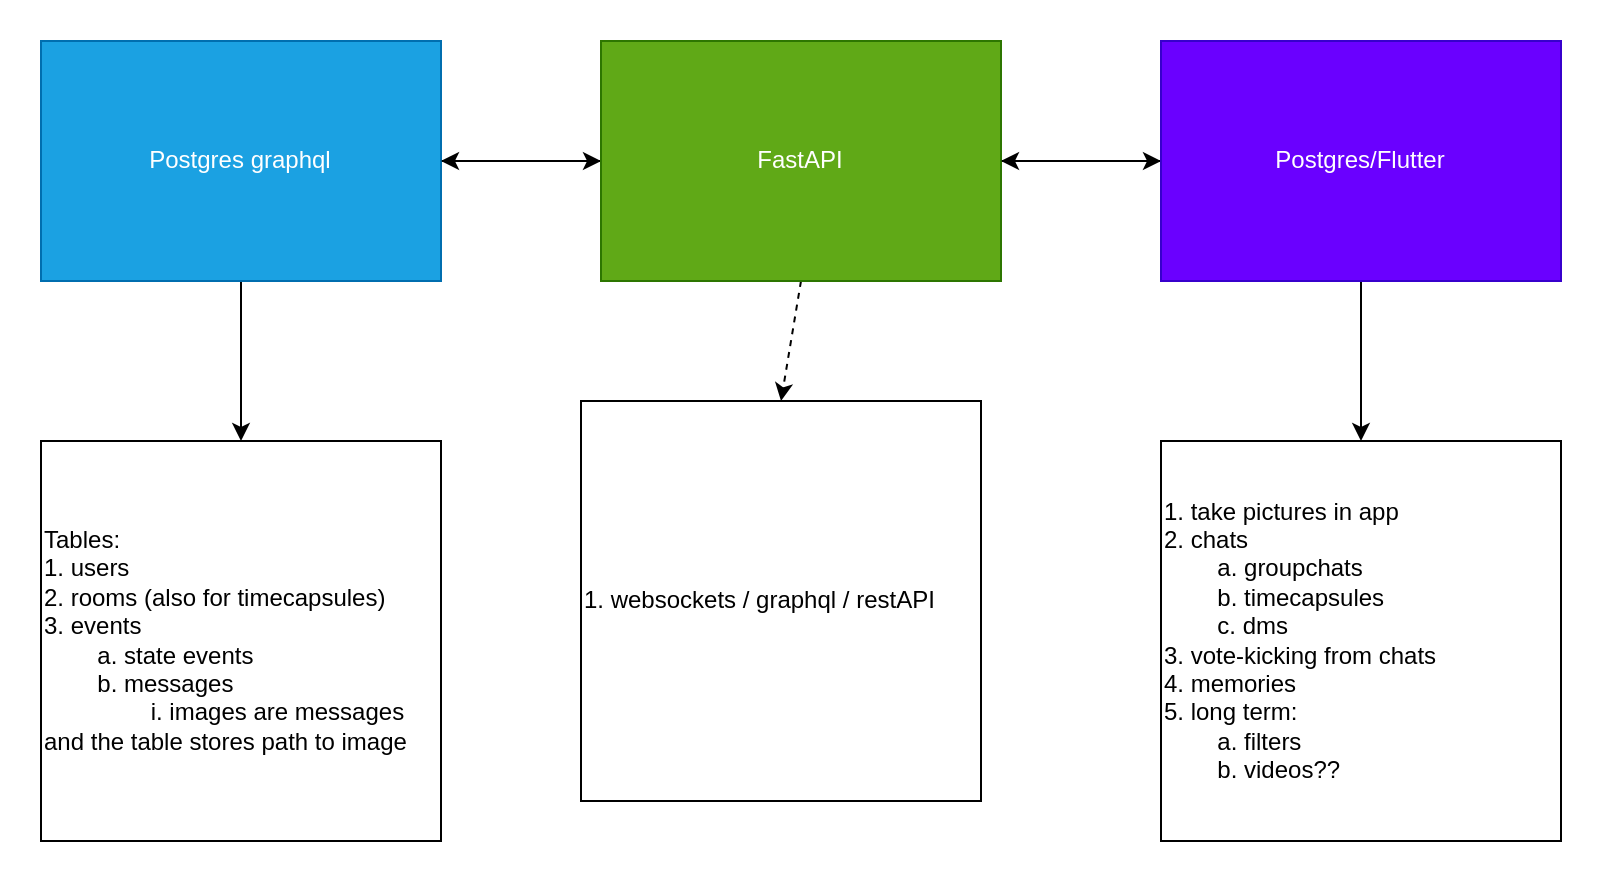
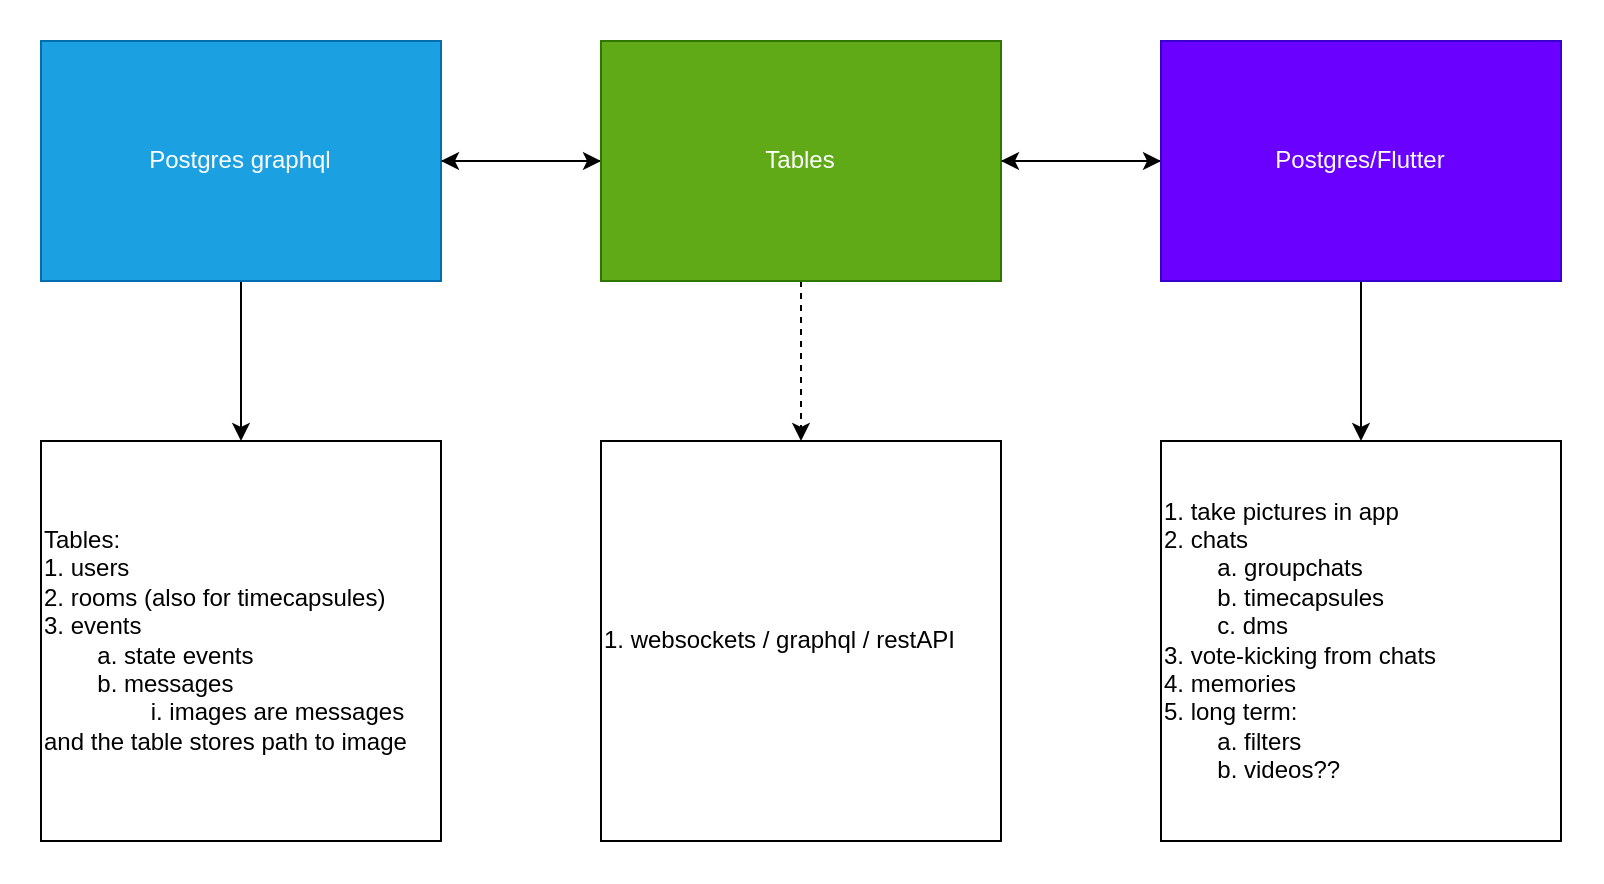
(801, 161) -> (801, 161)
(781, 601) -> (801, 641)
